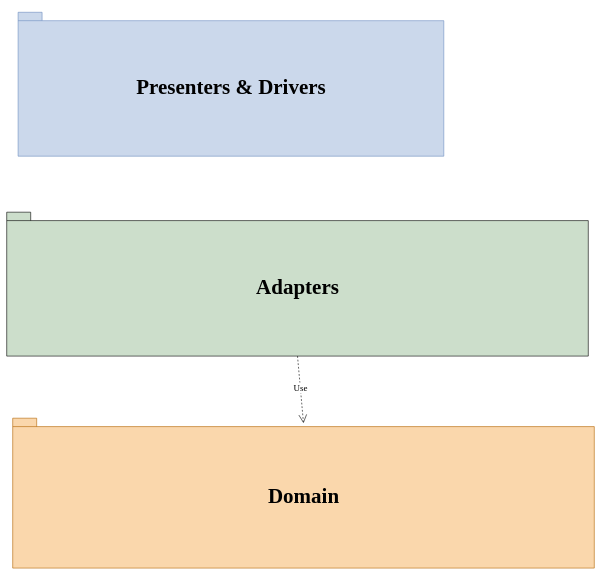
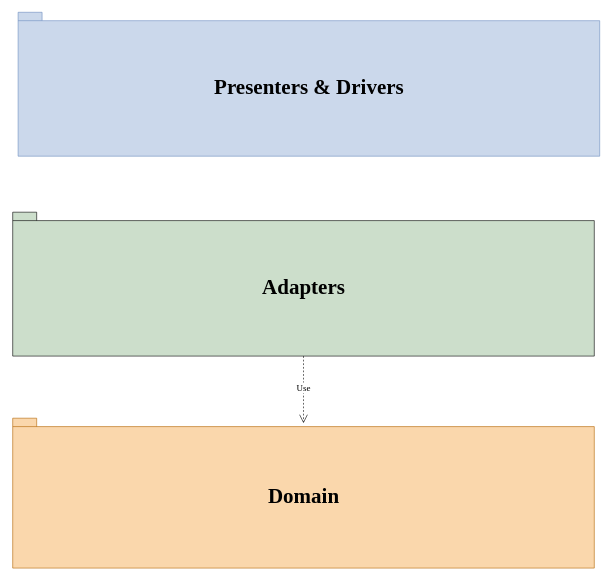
(231, 84) -> (309, 84)
(297, 284) -> (303, 284)
